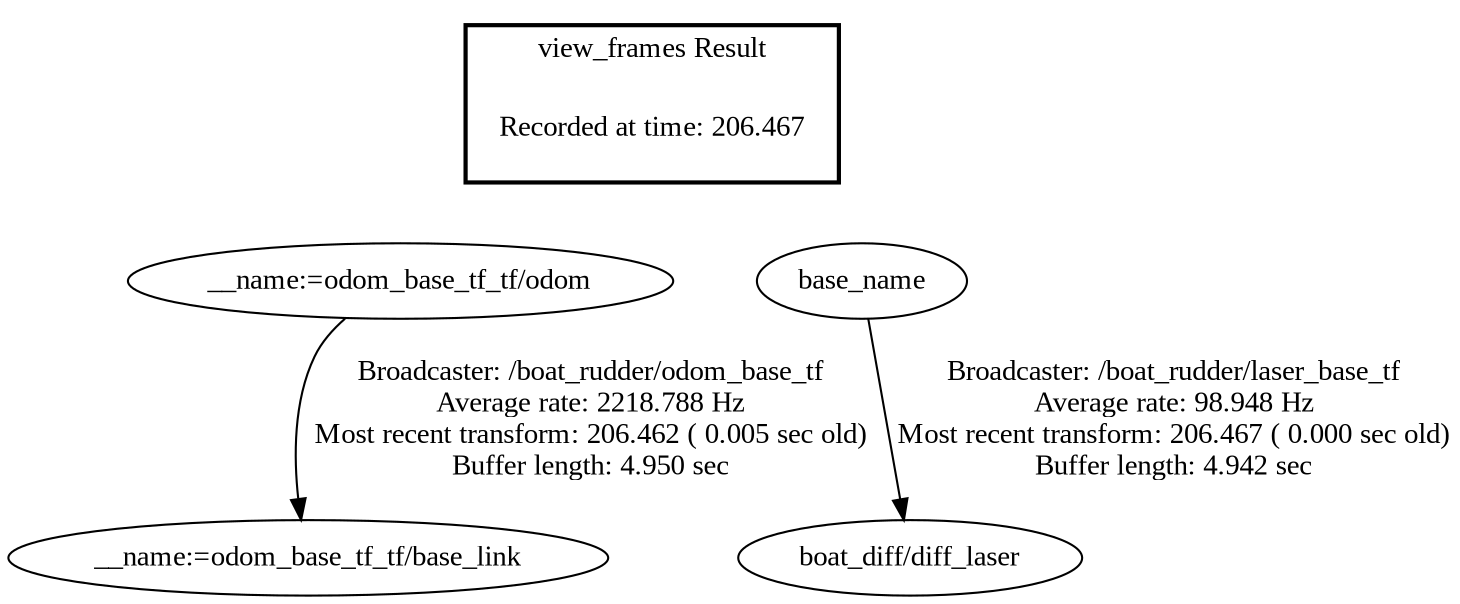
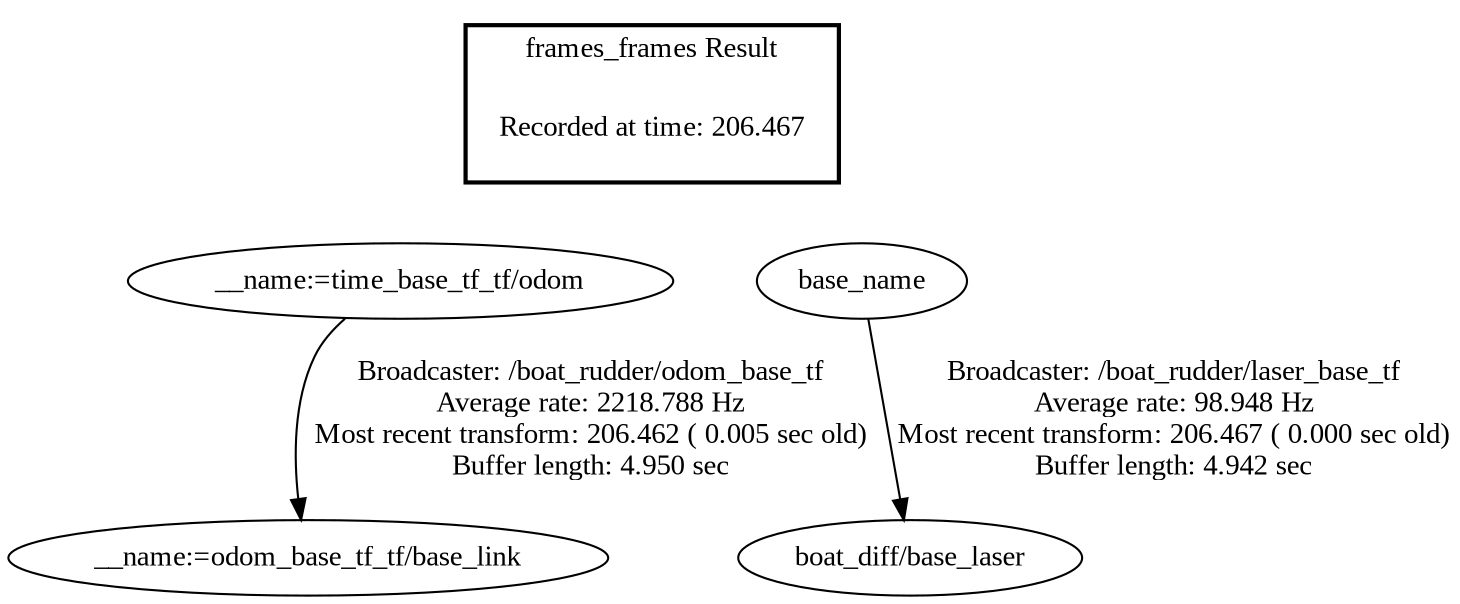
(652, 49) -> (652, 49)
(401, 281) -> (401, 281)
(910, 558) -> (910, 558)
